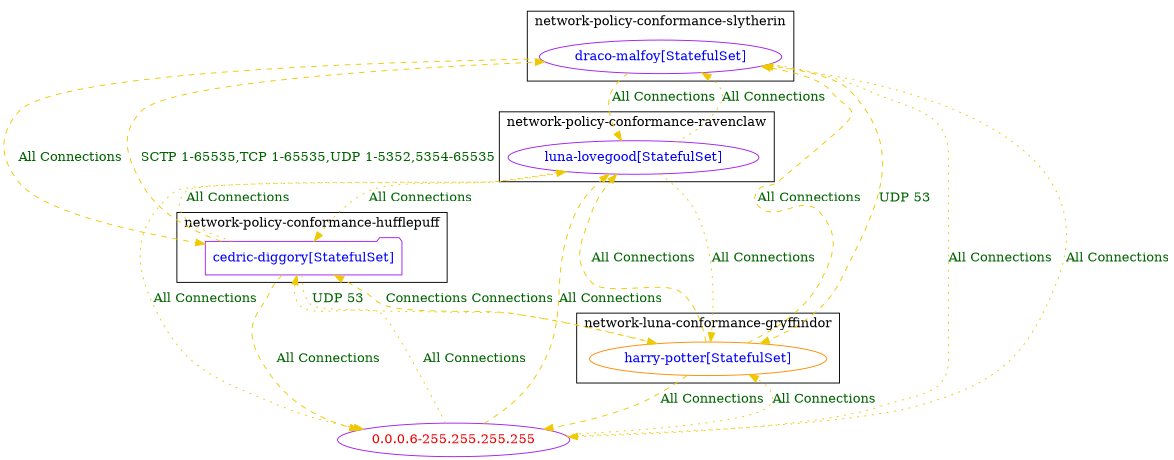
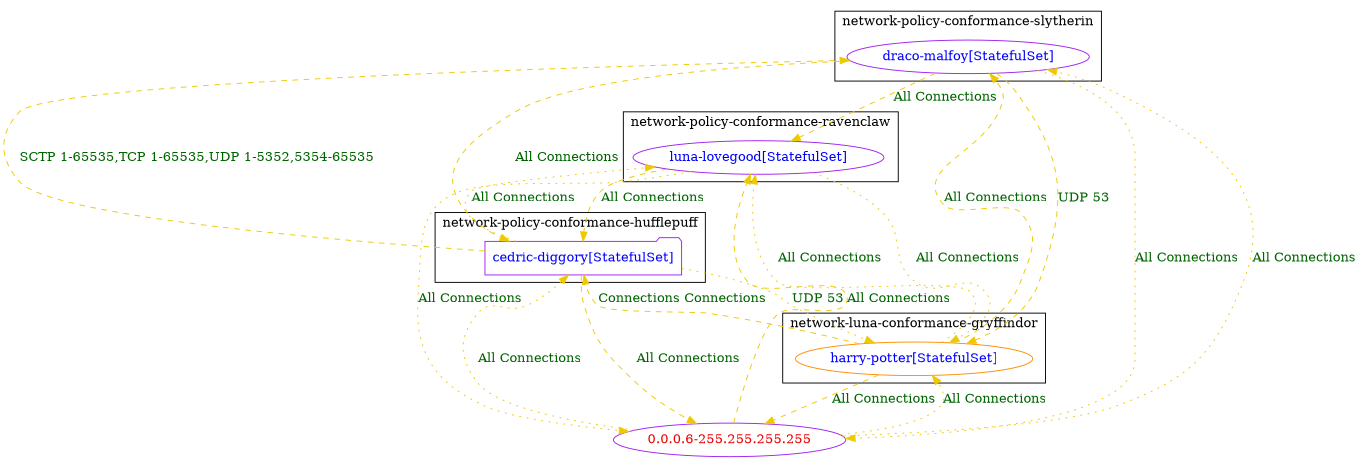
(709, 118) -> none
(375, 189) -> (604, 189)
(609, 288) -> (855, 287)
